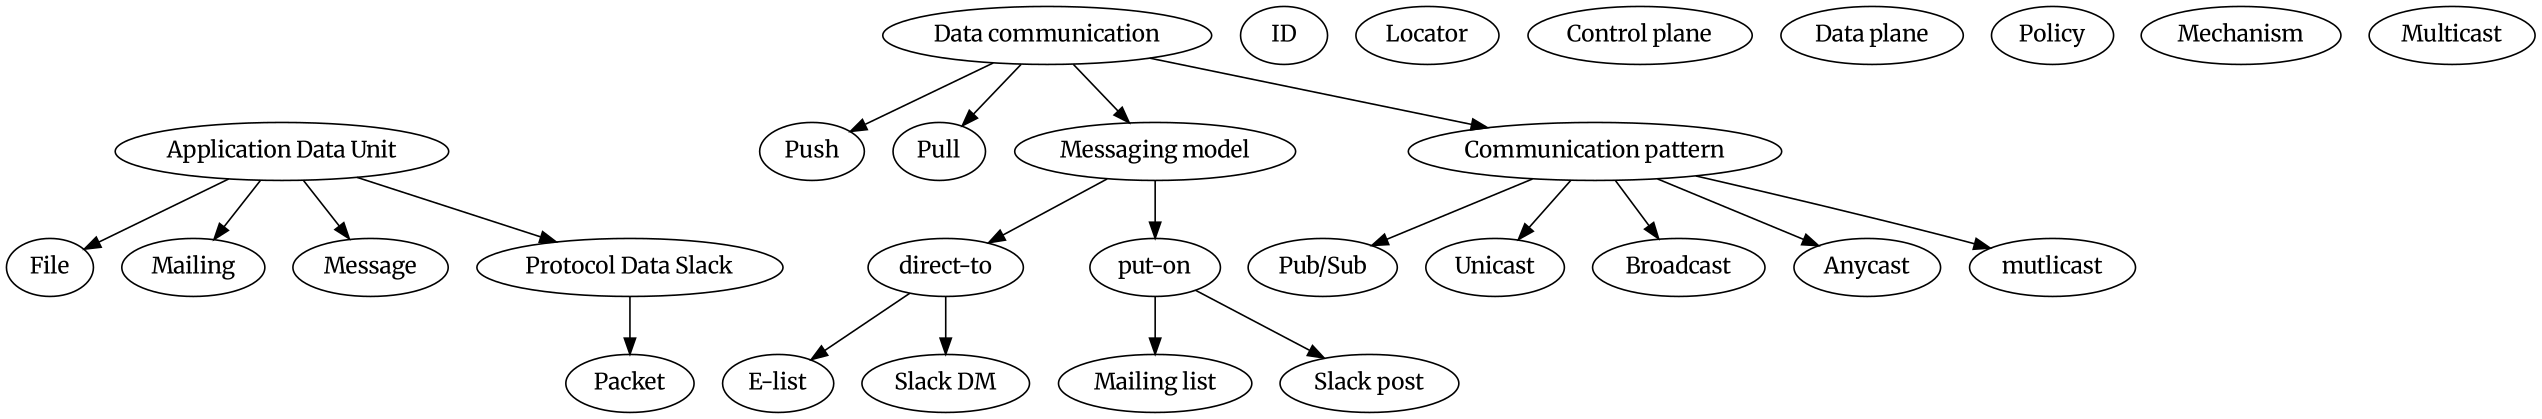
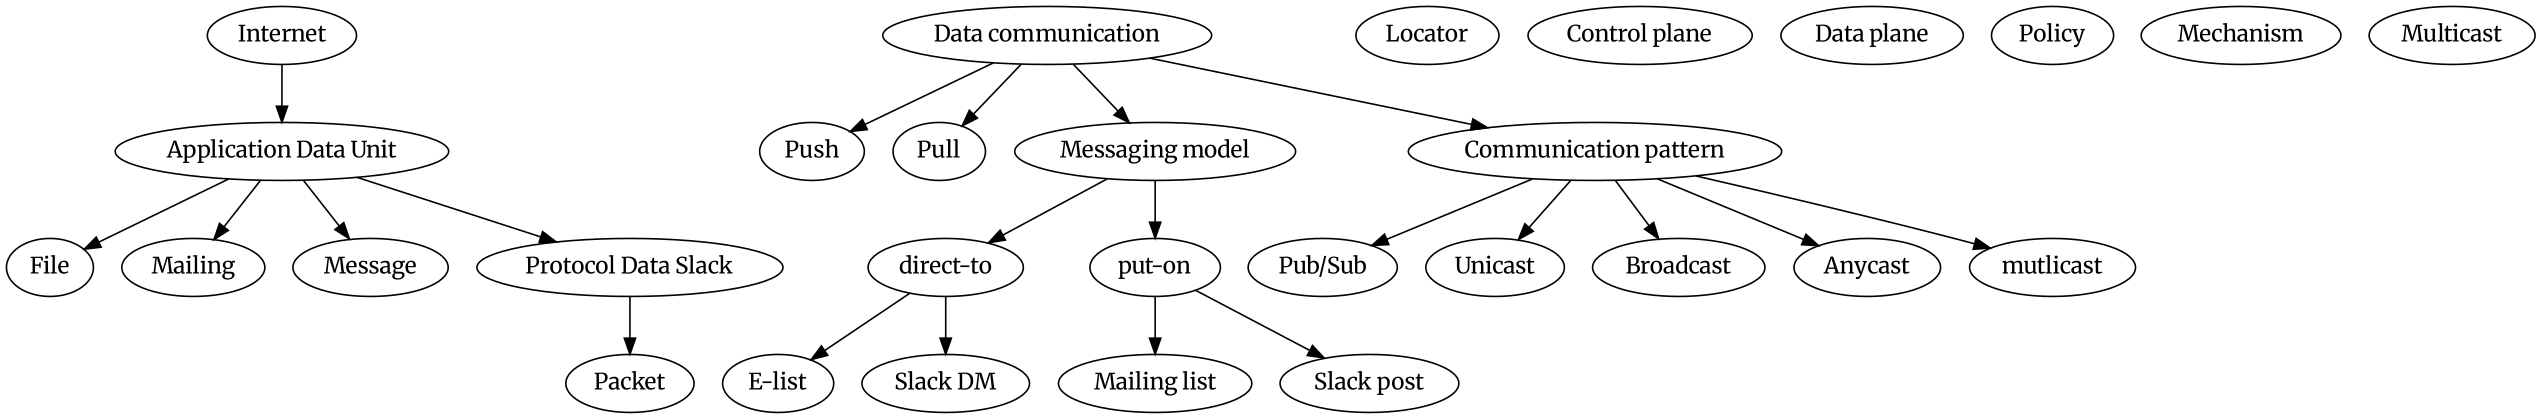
none -> (282, 35)
(1284, 35) -> none
